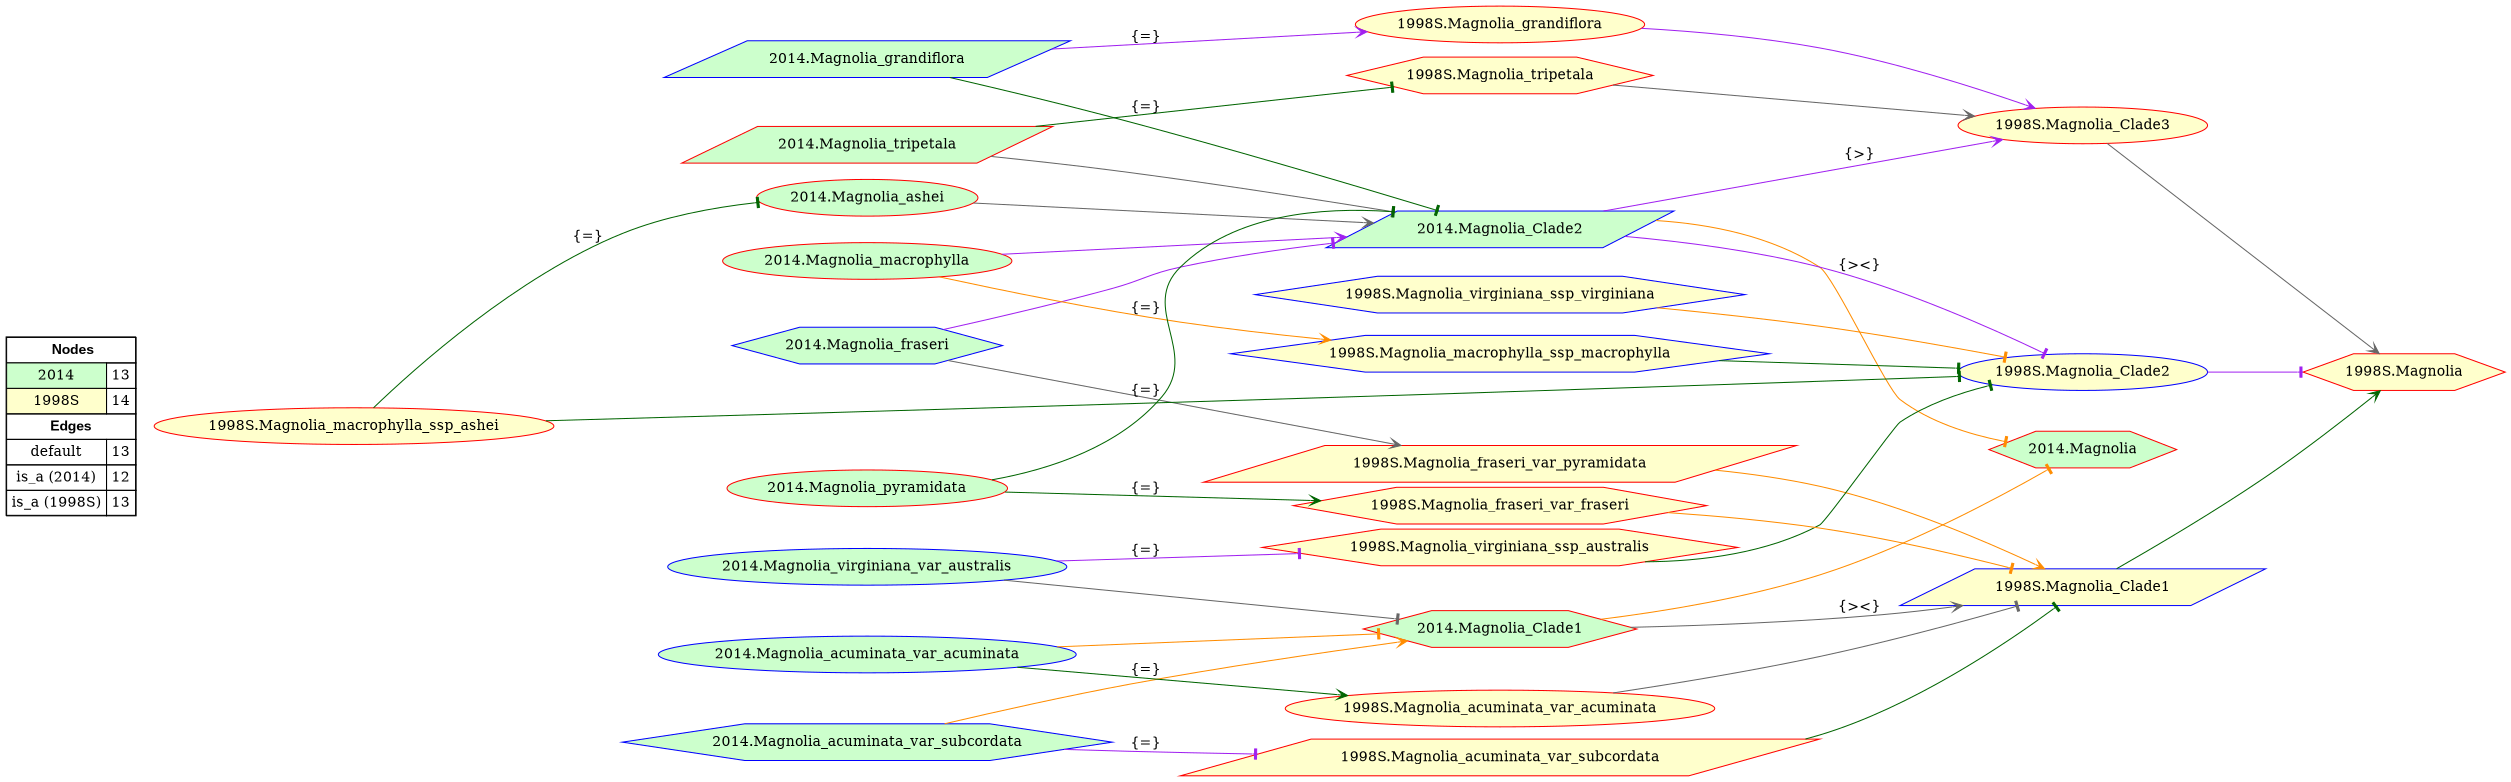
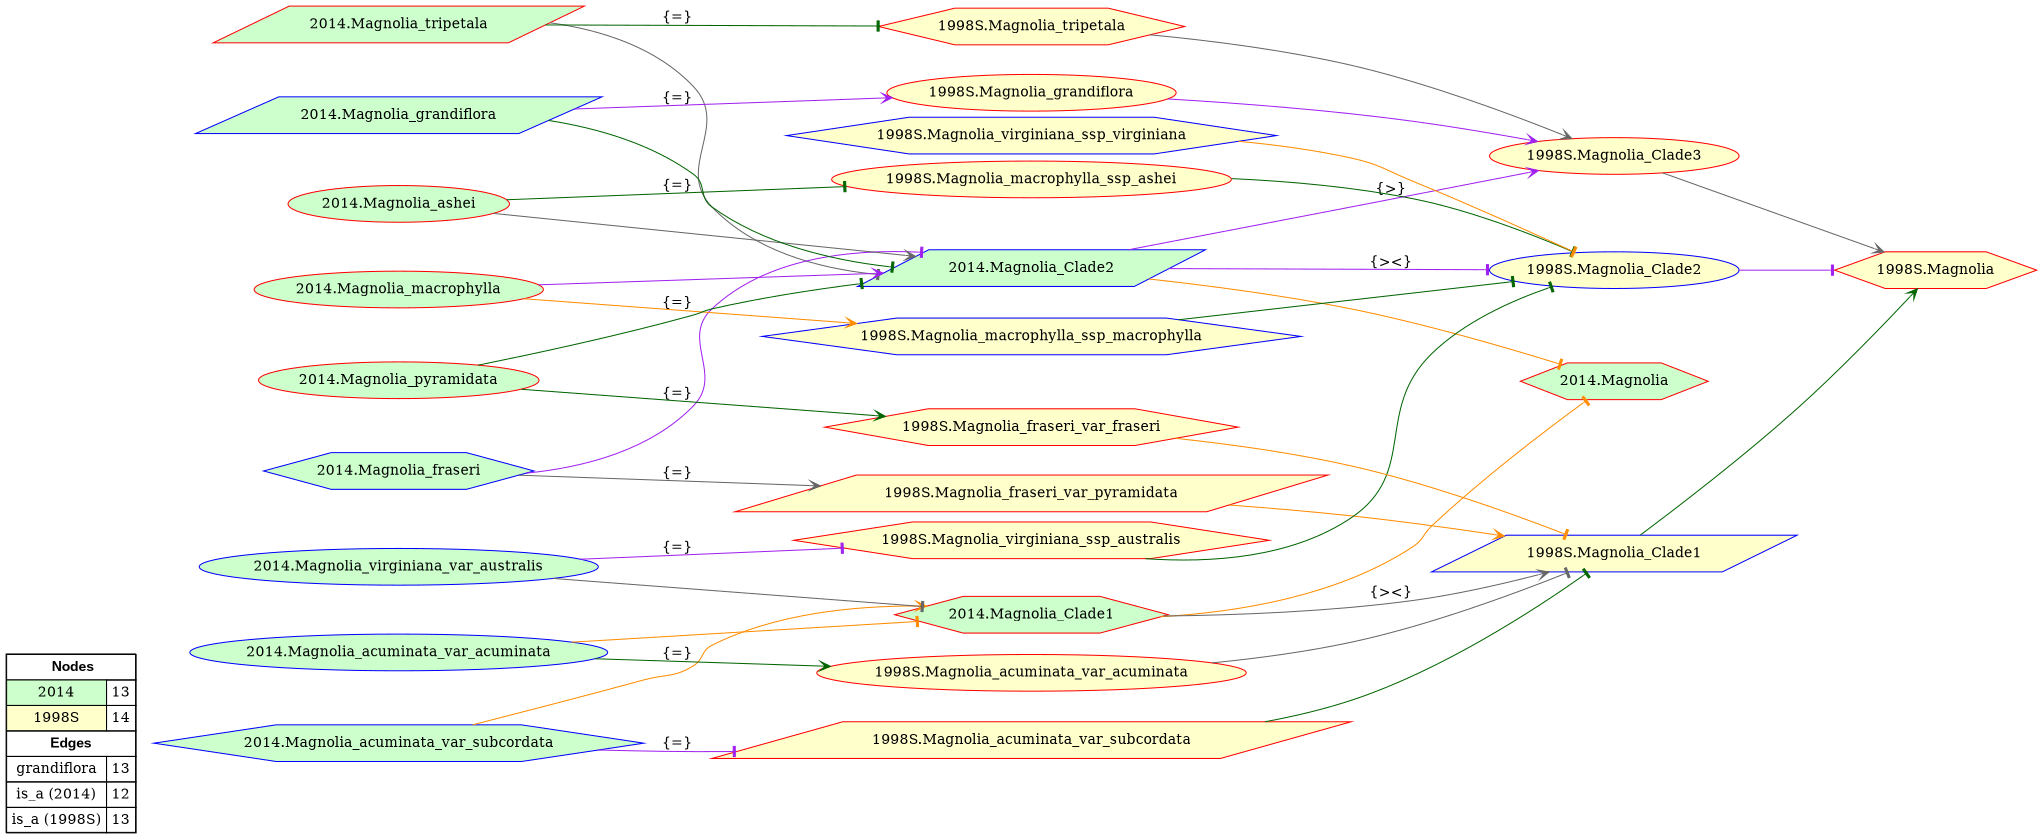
(547, 272) -> (674, 193)
(57, 452) -> (57, 769)
